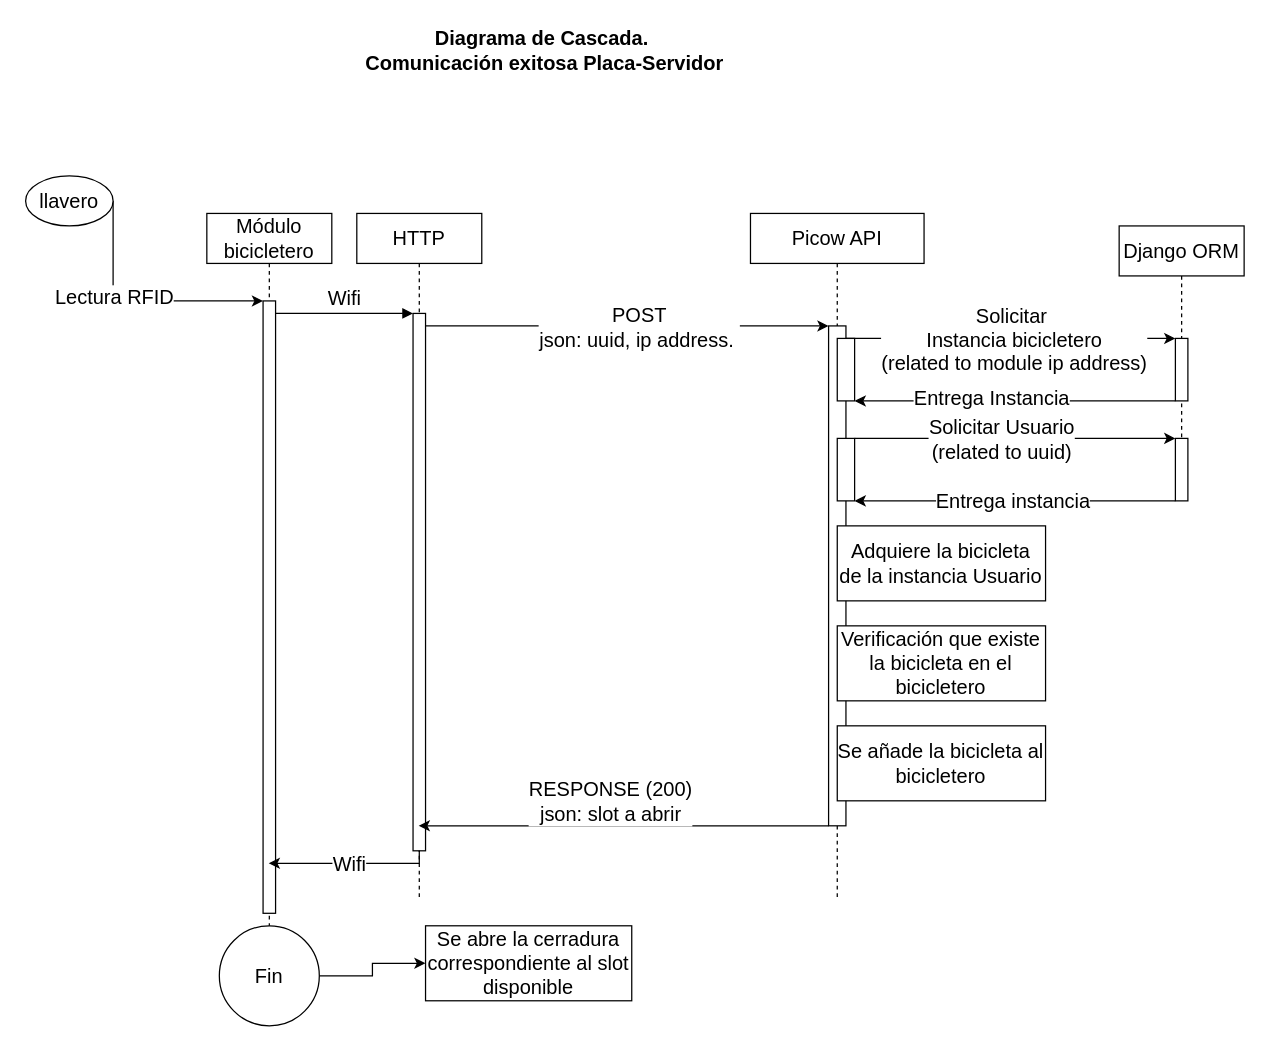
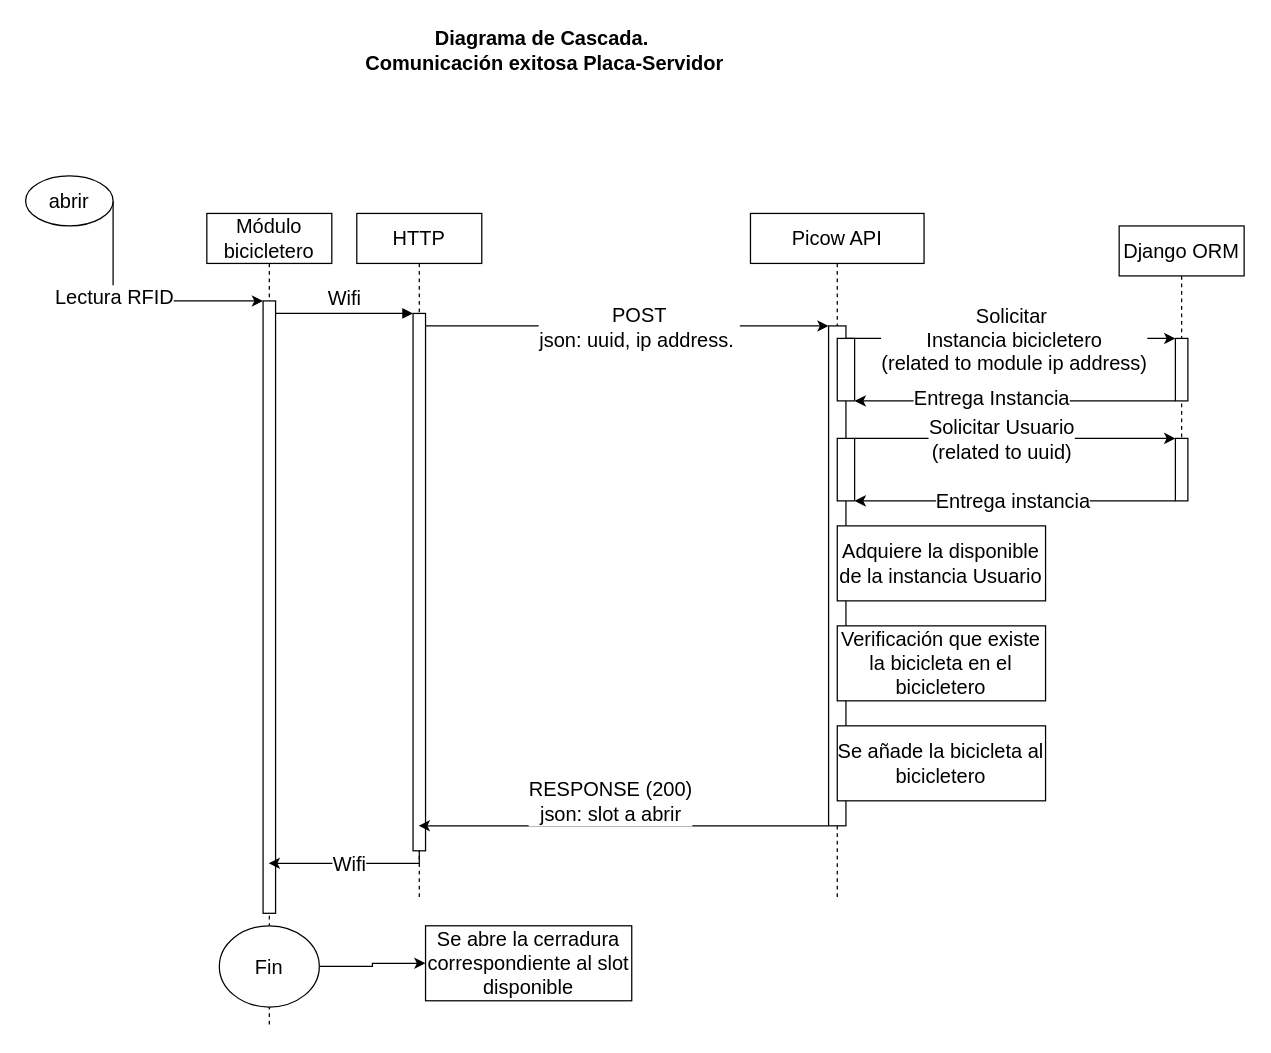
(69, 201) -> (69, 201)
(941, 563) -> (941, 563)
(269, 976) -> (269, 966)
